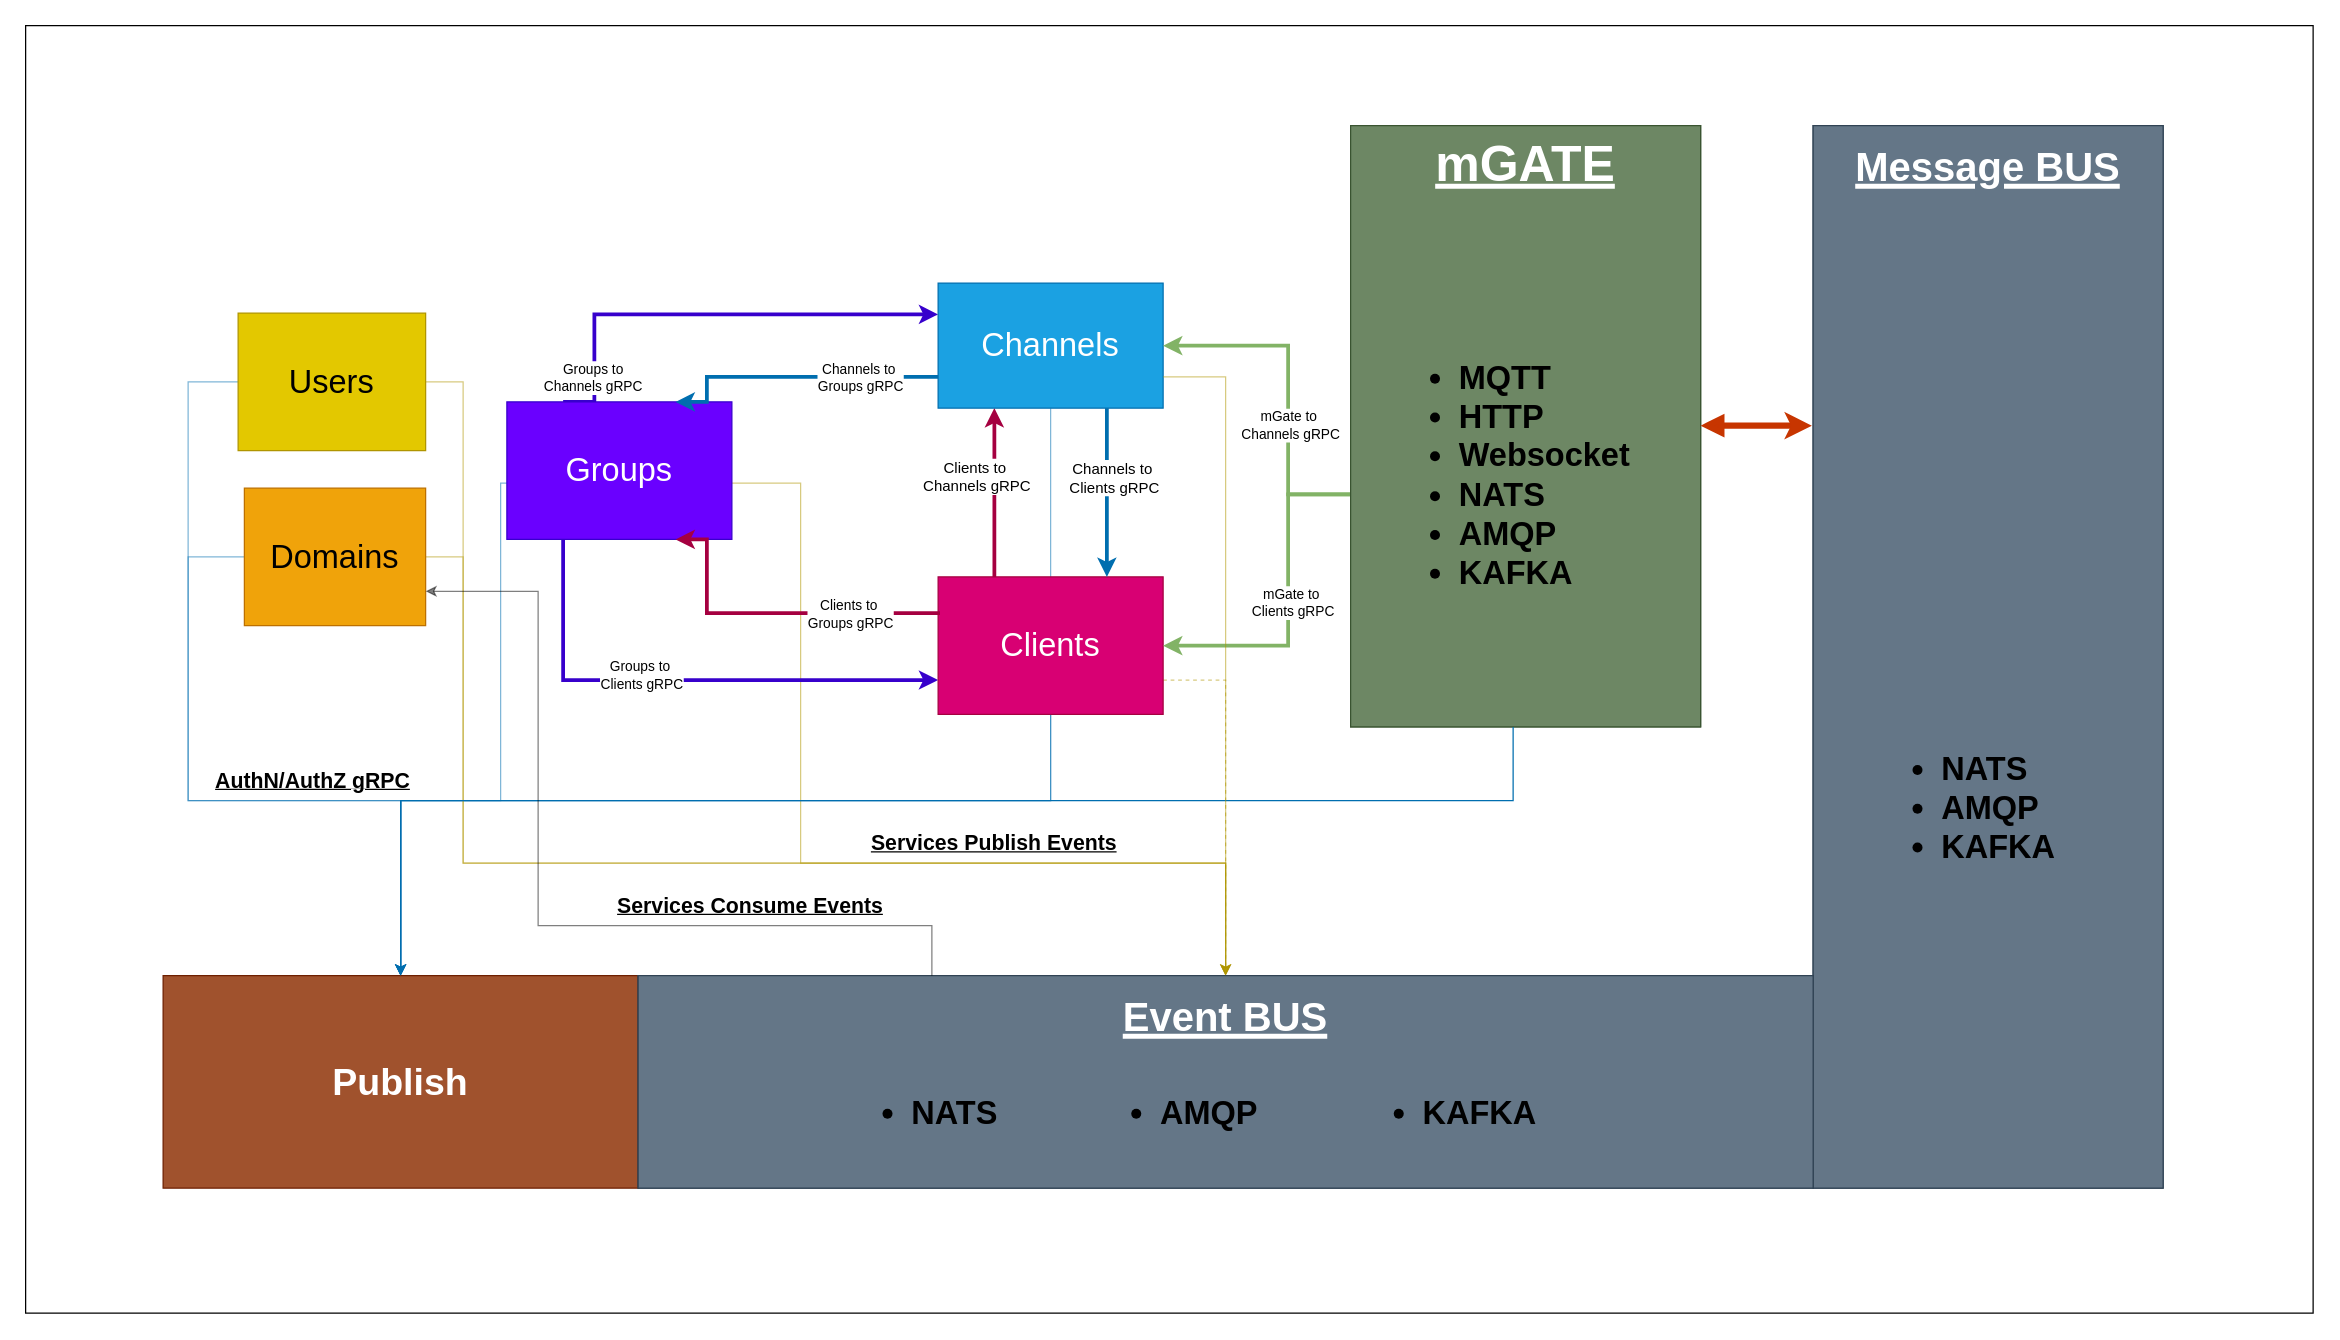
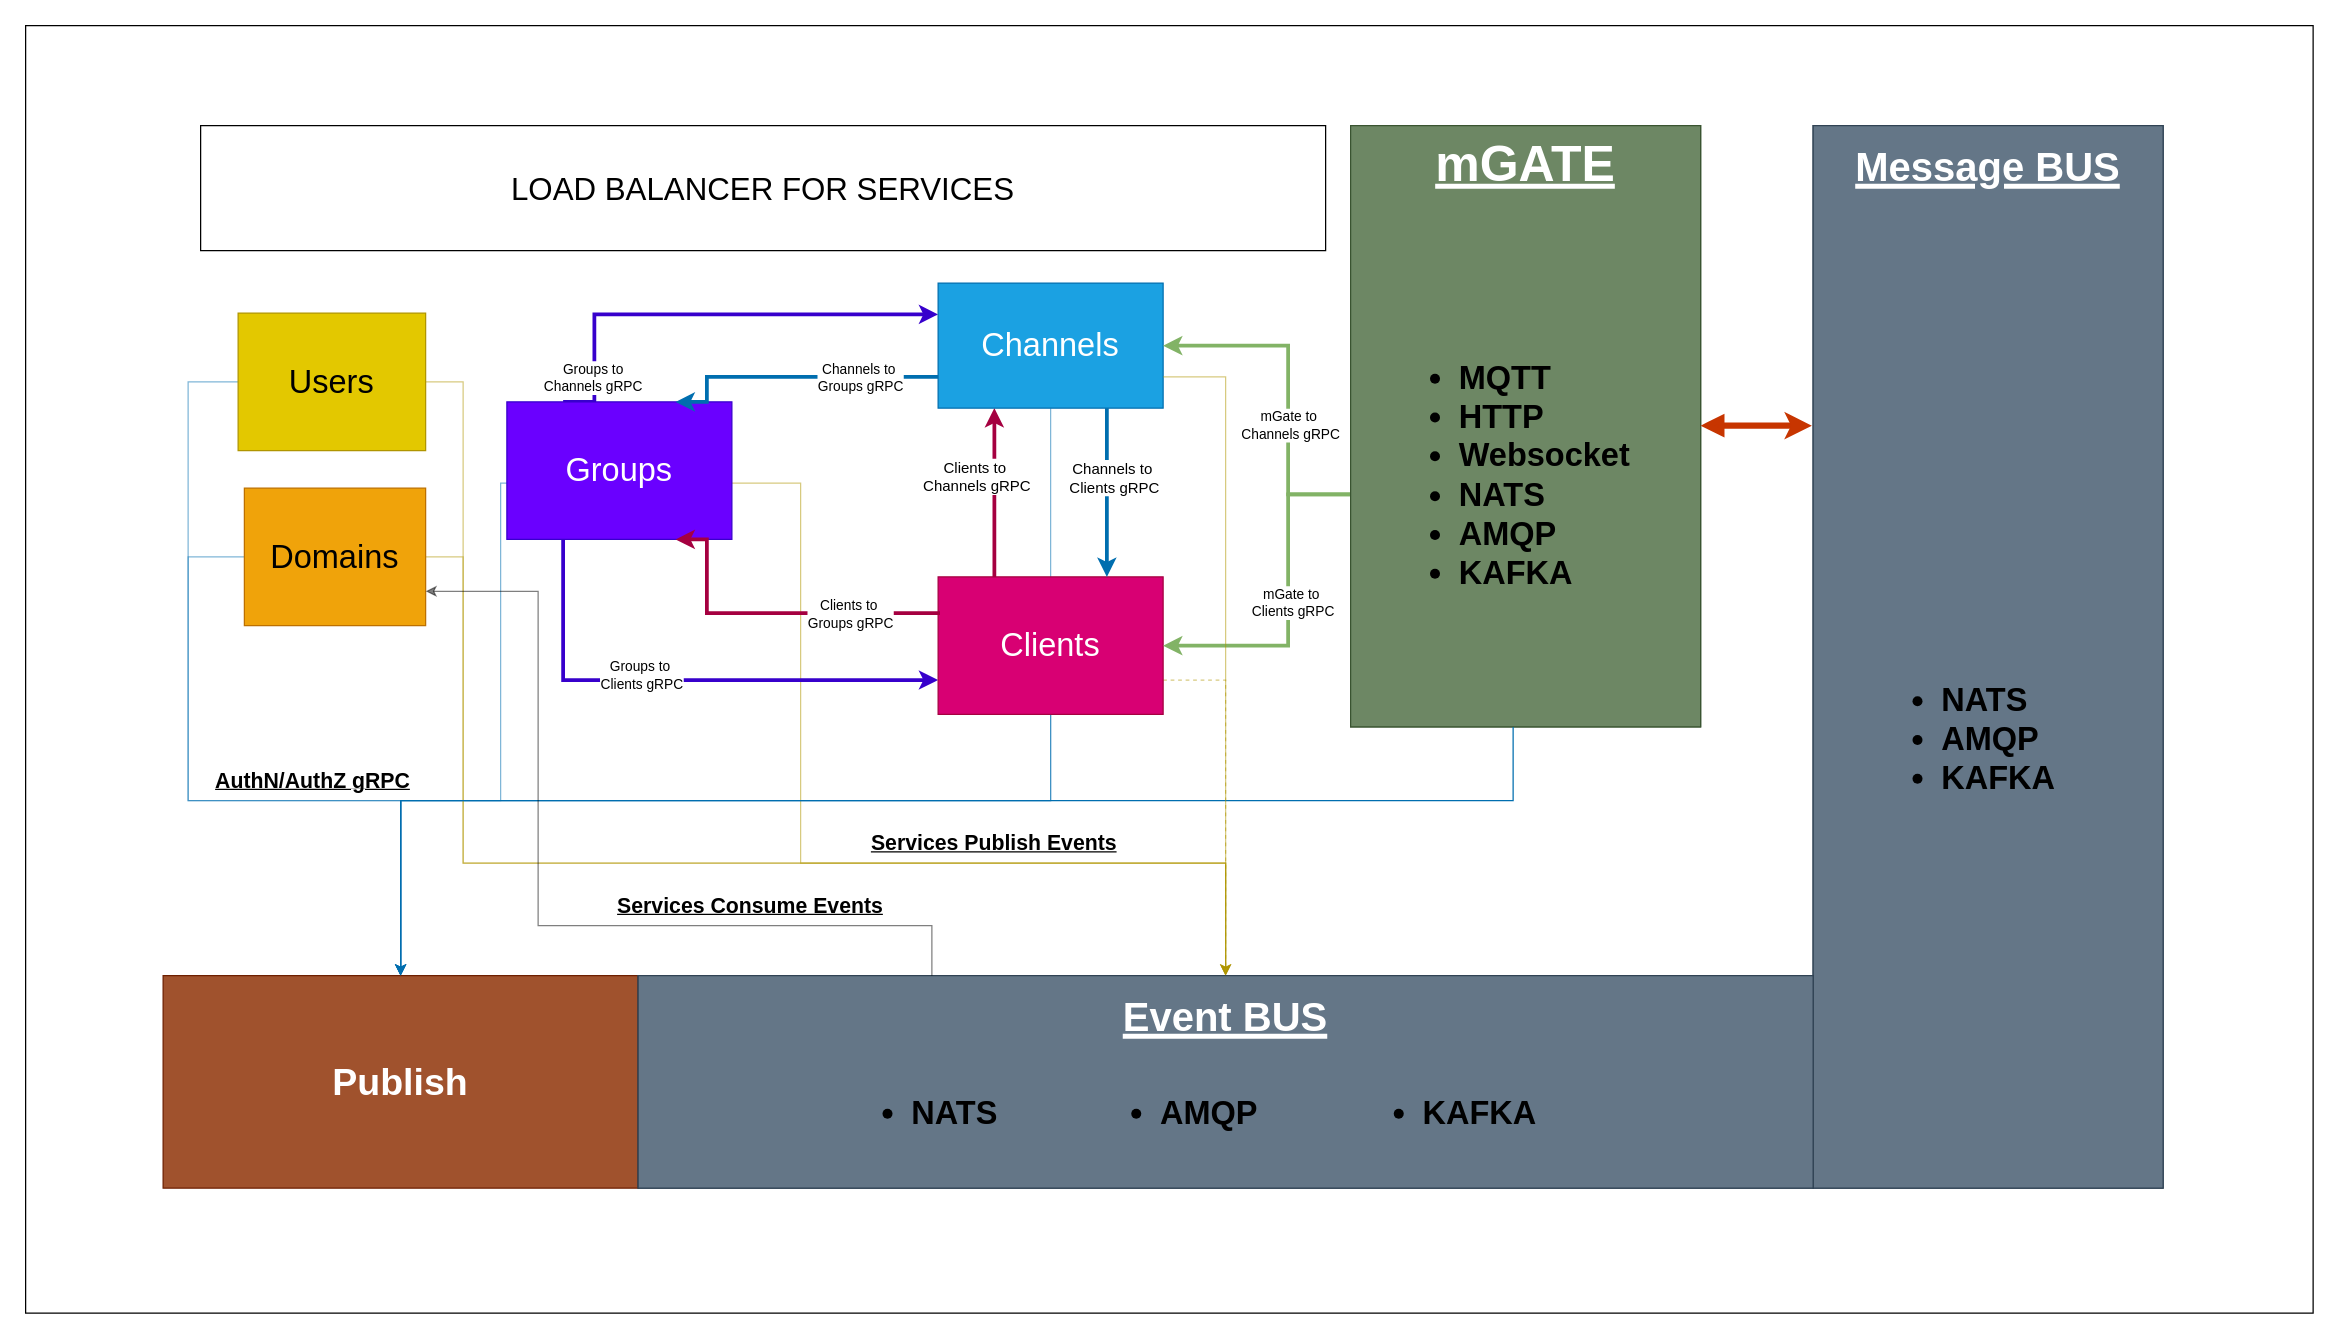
none -> (763, 188)
(1988, 808) -> (1988, 739)
